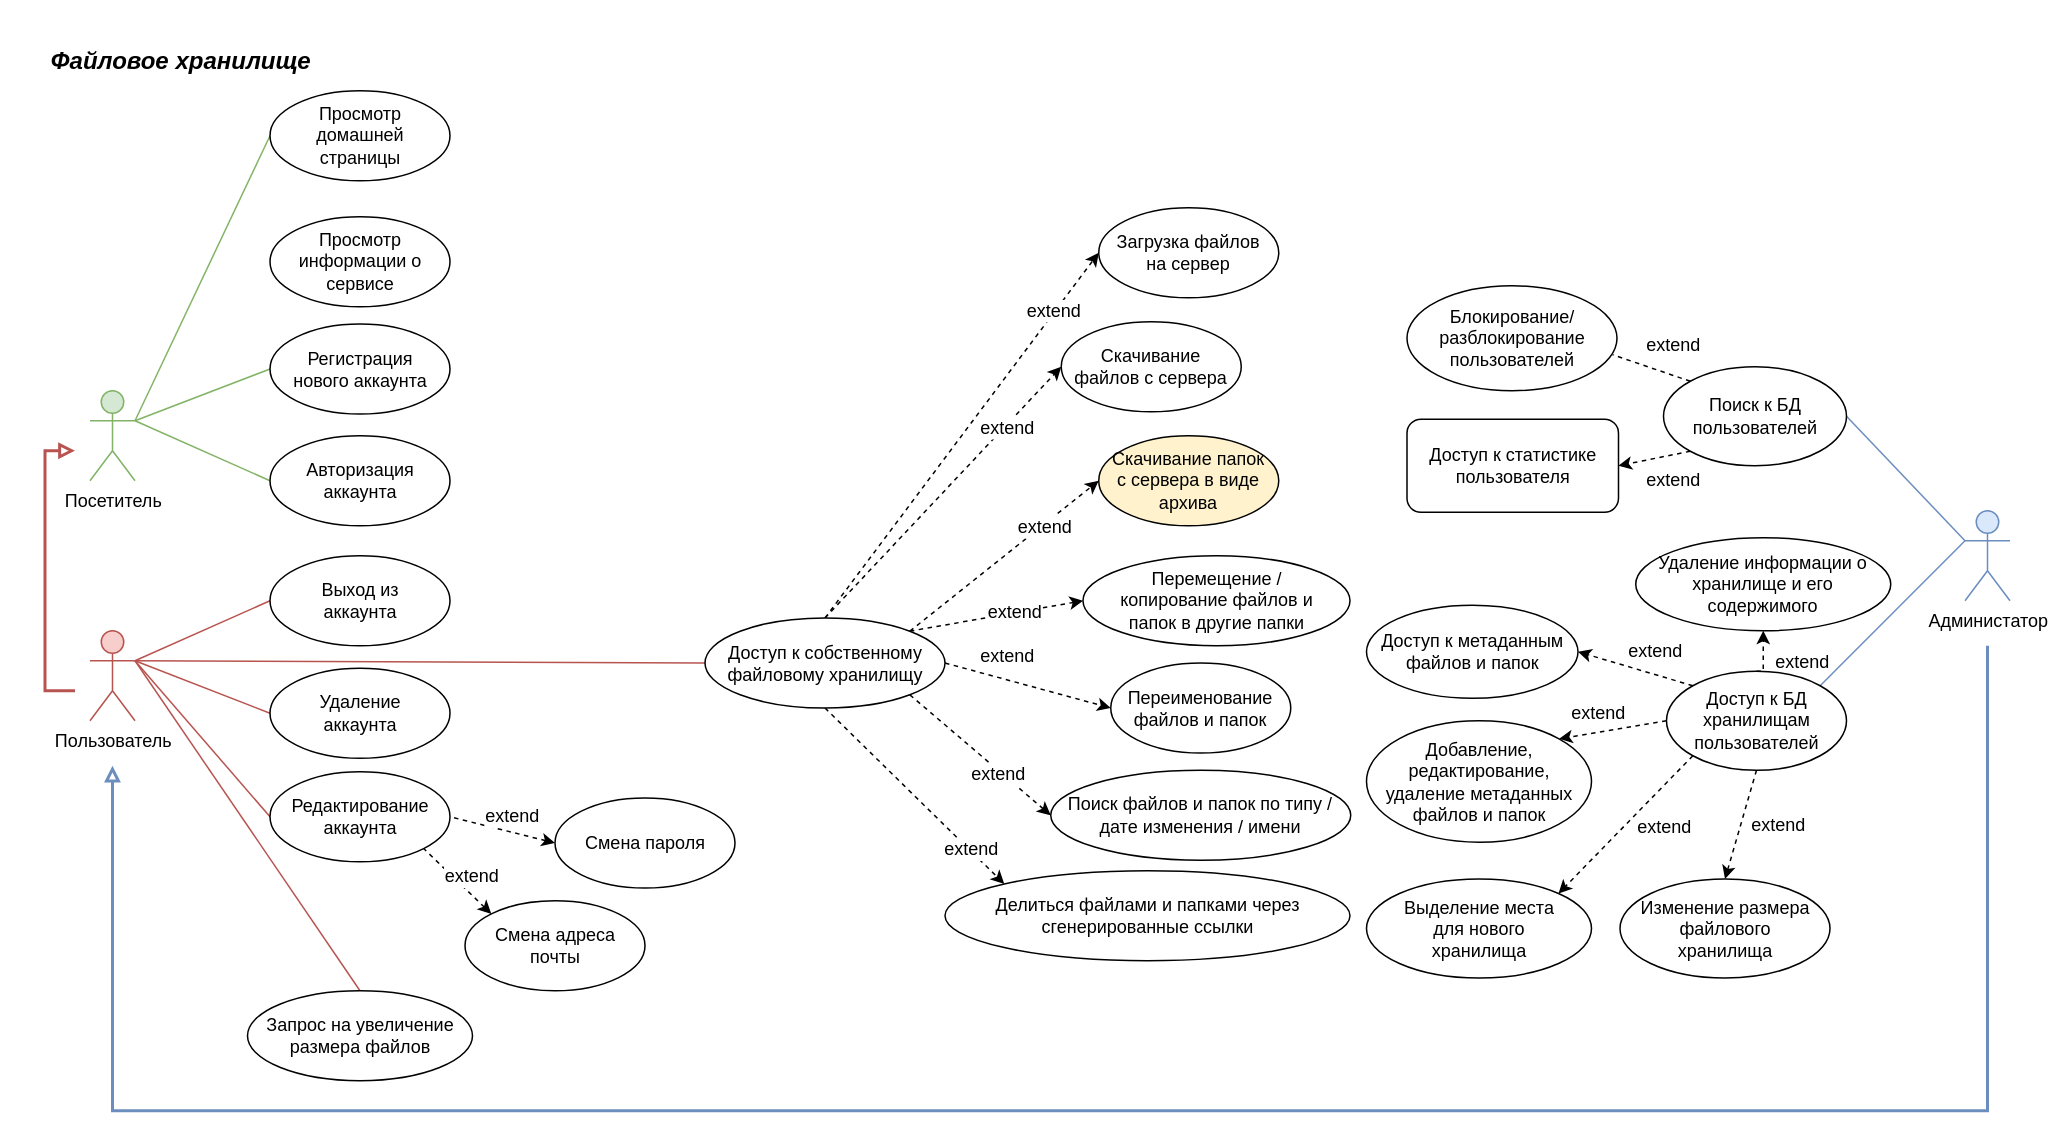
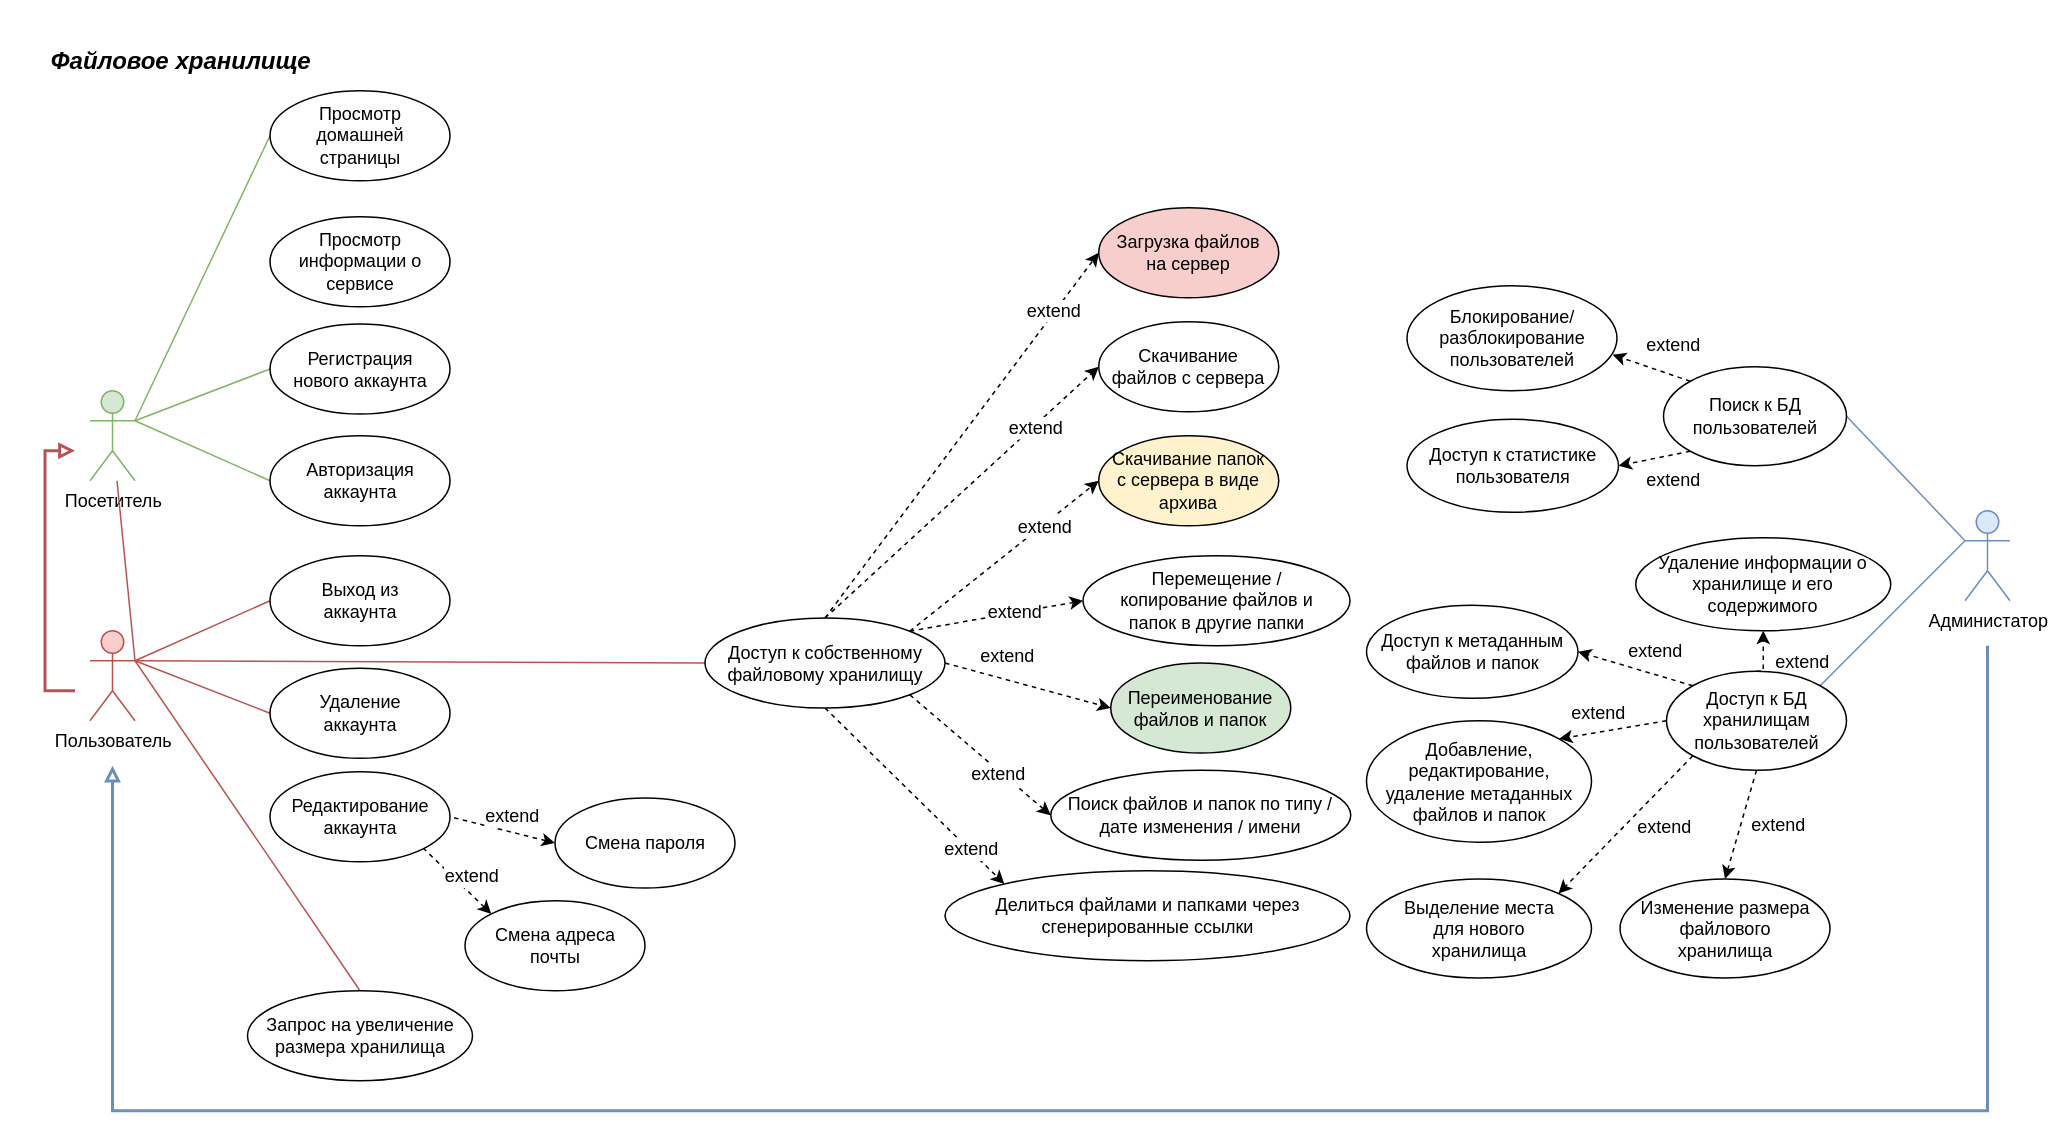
(1189, 253) -> (1189, 253)
(1618, 357) -> (1624, 358)
(1151, 367) -> (1189, 367)
(1513, 466) -> (1513, 466)
(1201, 708) -> (1201, 708)
(211, 749) -> (126, 570)
(361, 1036) -> (361, 1036)
